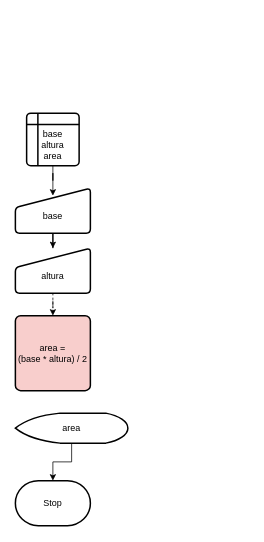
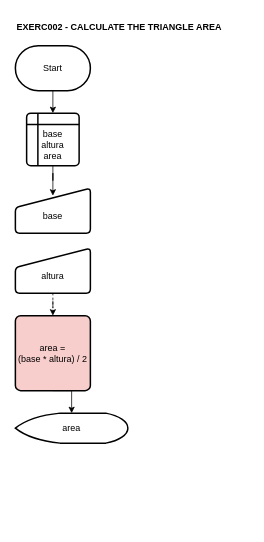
none -> (132, 27)
none -> (53, 68)
none -> (53, 106)
(53, 243) -> none
none -> (72, 398)
(72, 453) -> none
(53, 503) -> none
